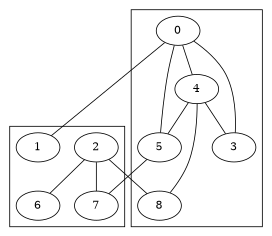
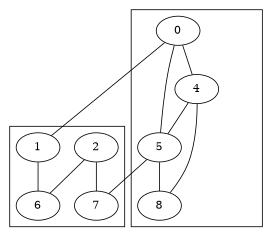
(234, 147) -> none
(119, 169) -> (160, 177)
none -> (38, 177)
